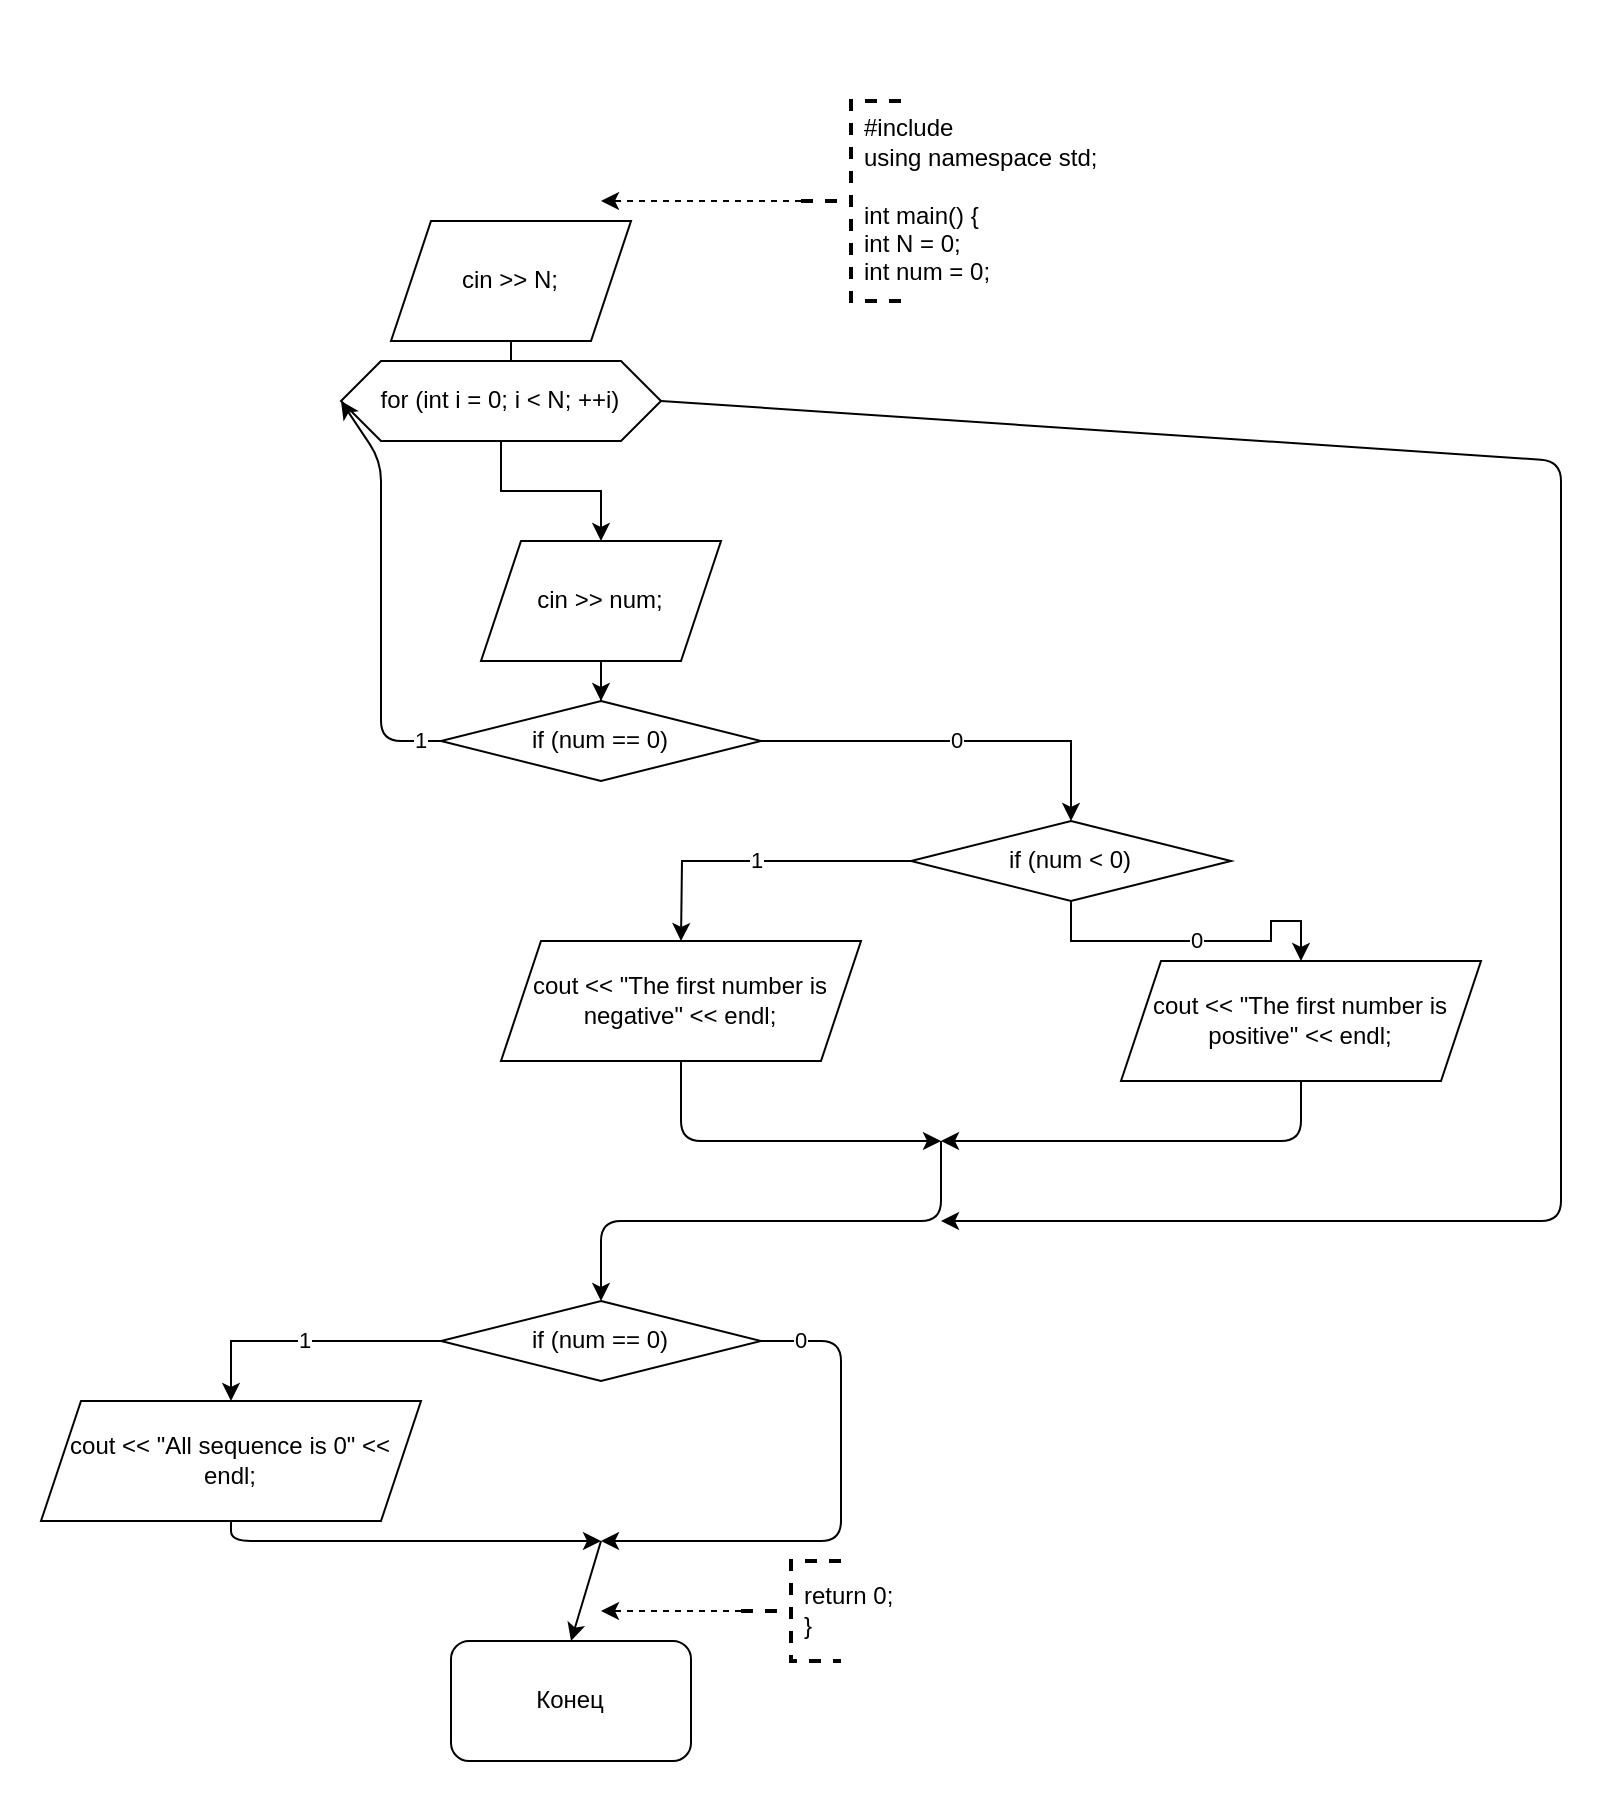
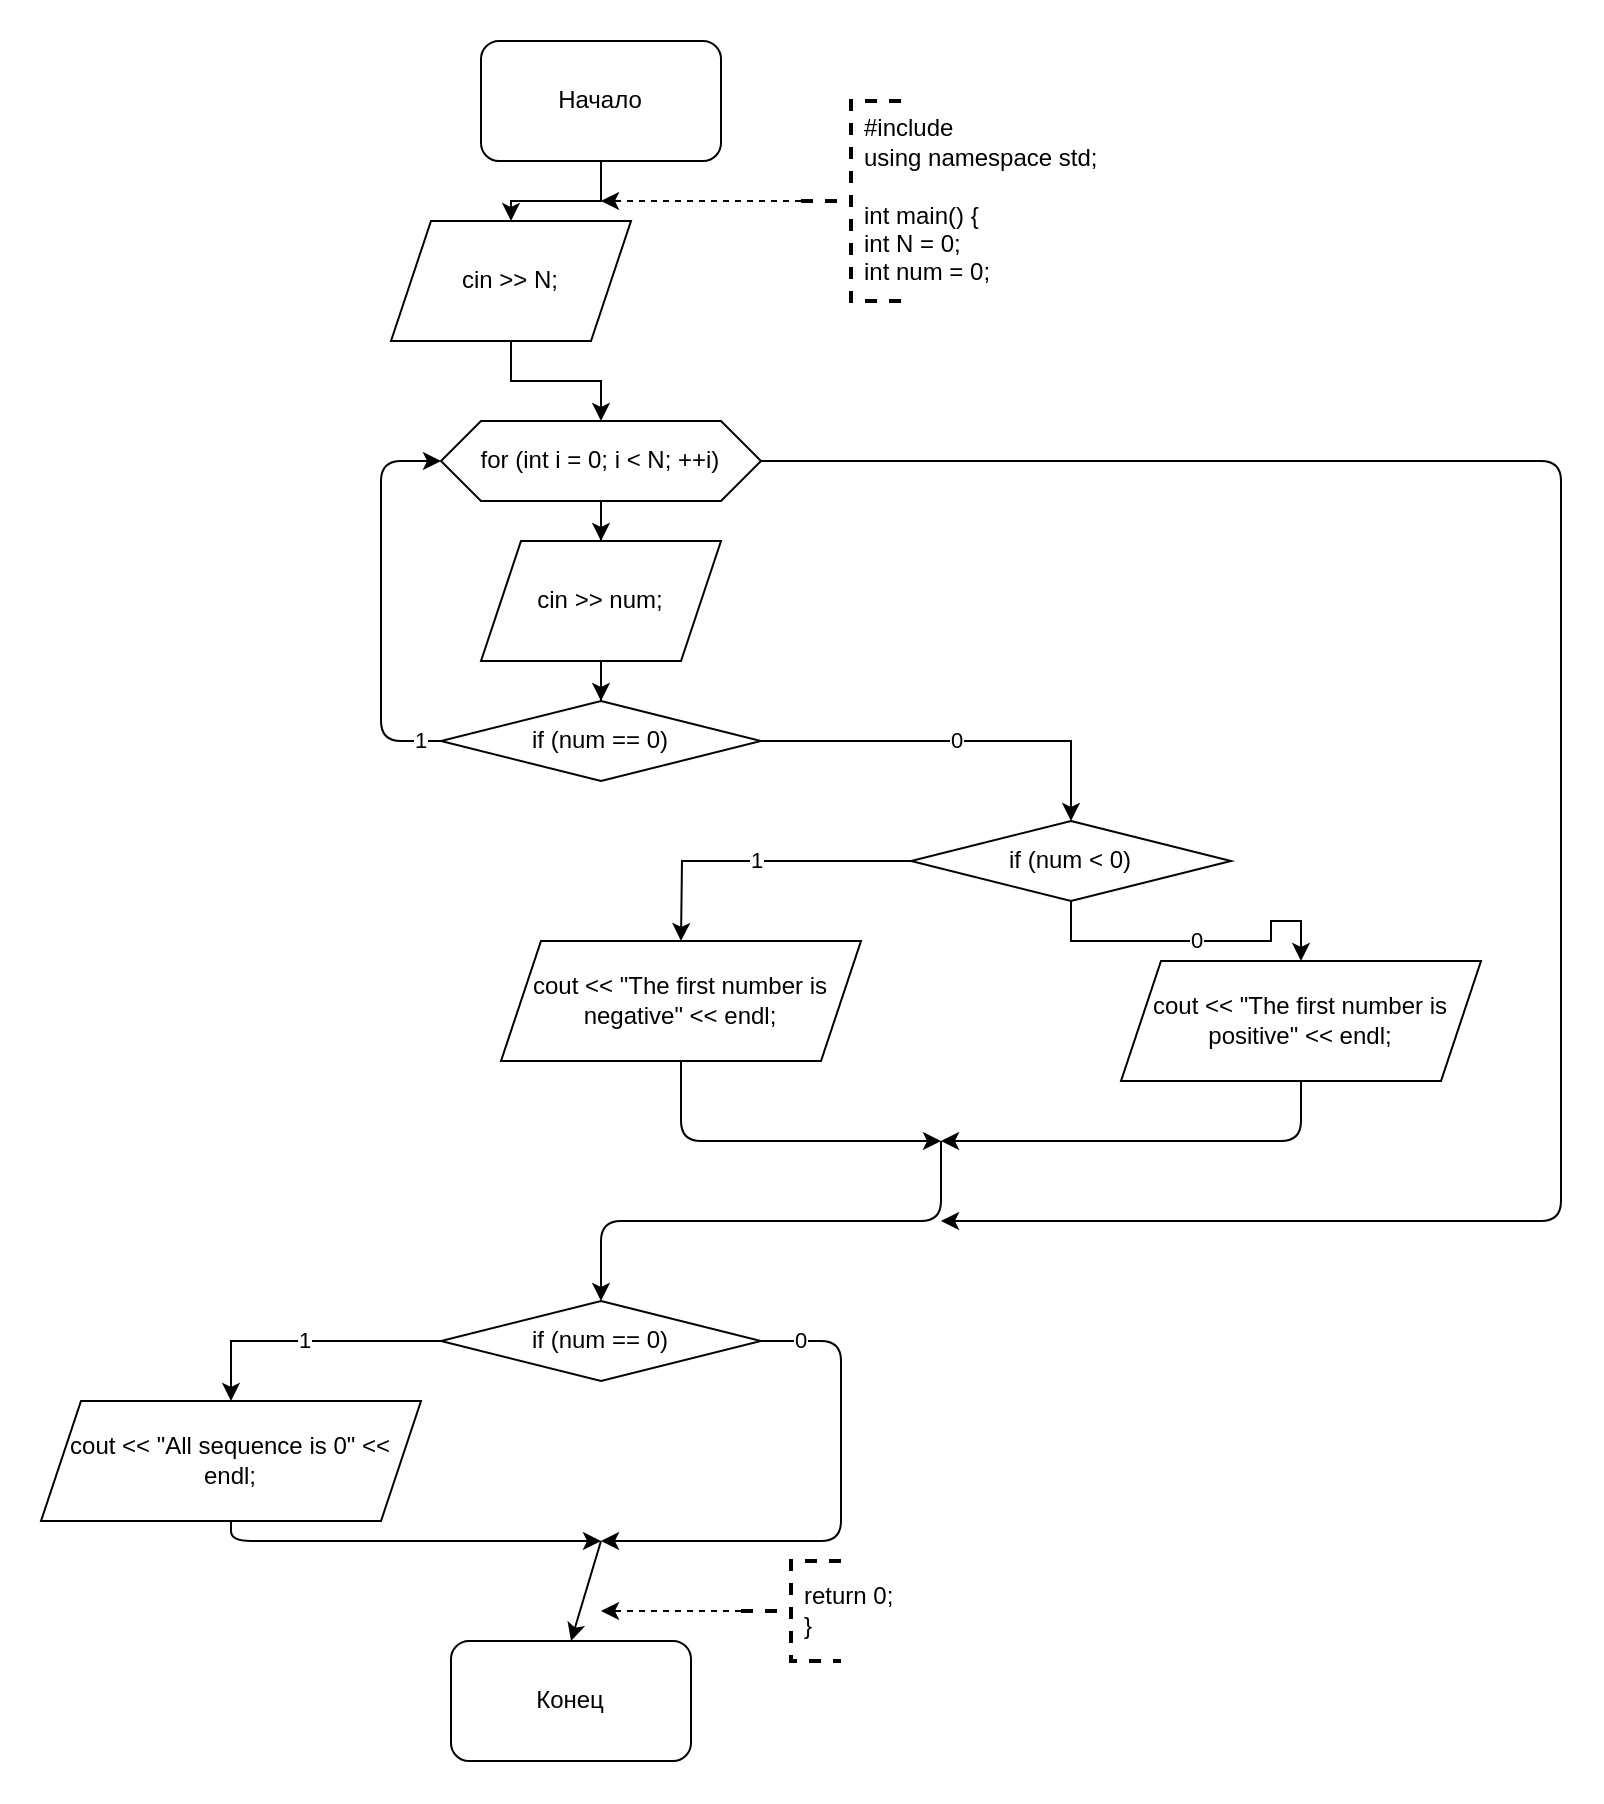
none -> (601, 101)
none -> (573, 201)
(501, 401) -> (601, 461)
